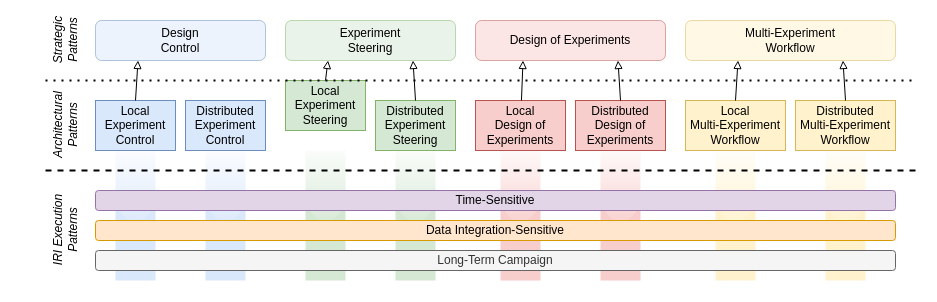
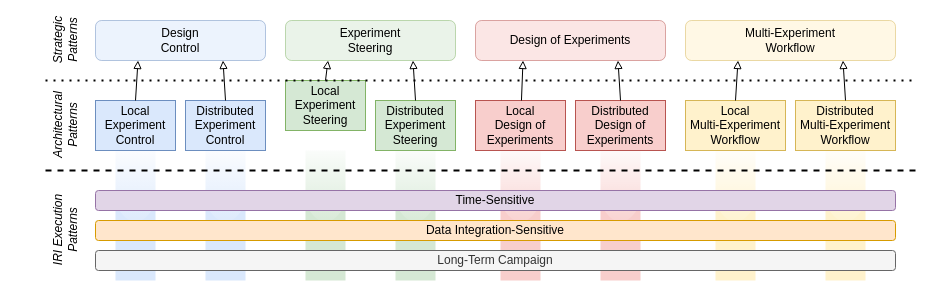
none -> (225, 85)
